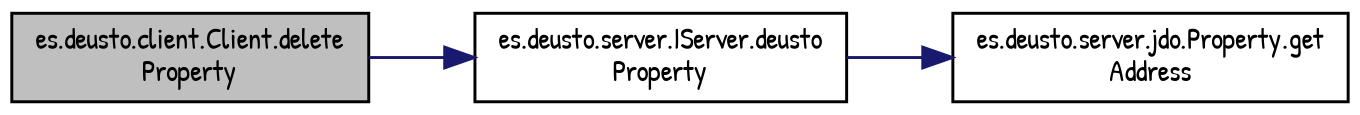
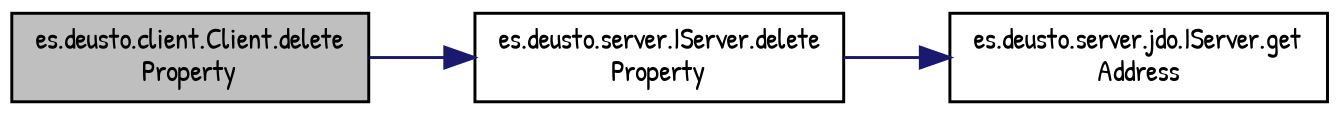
(661, 58) -> (659, 58)
(1150, 58) -> (1139, 58)
